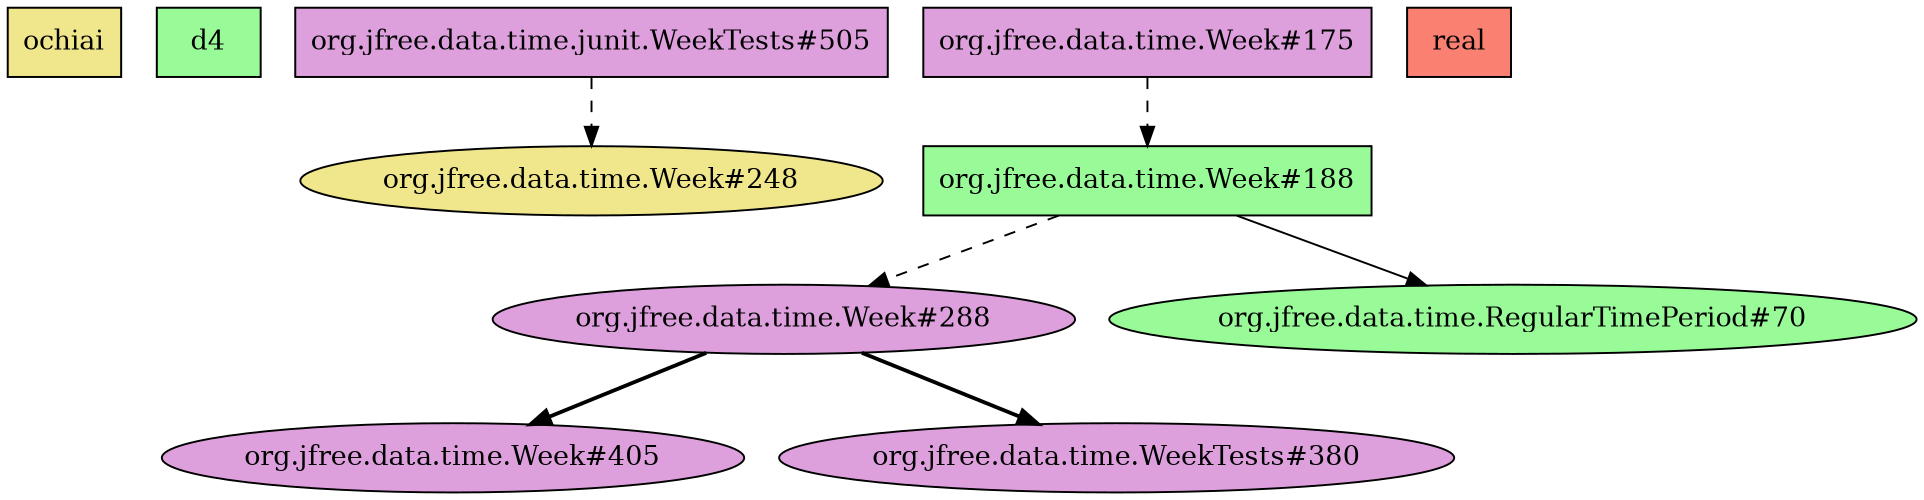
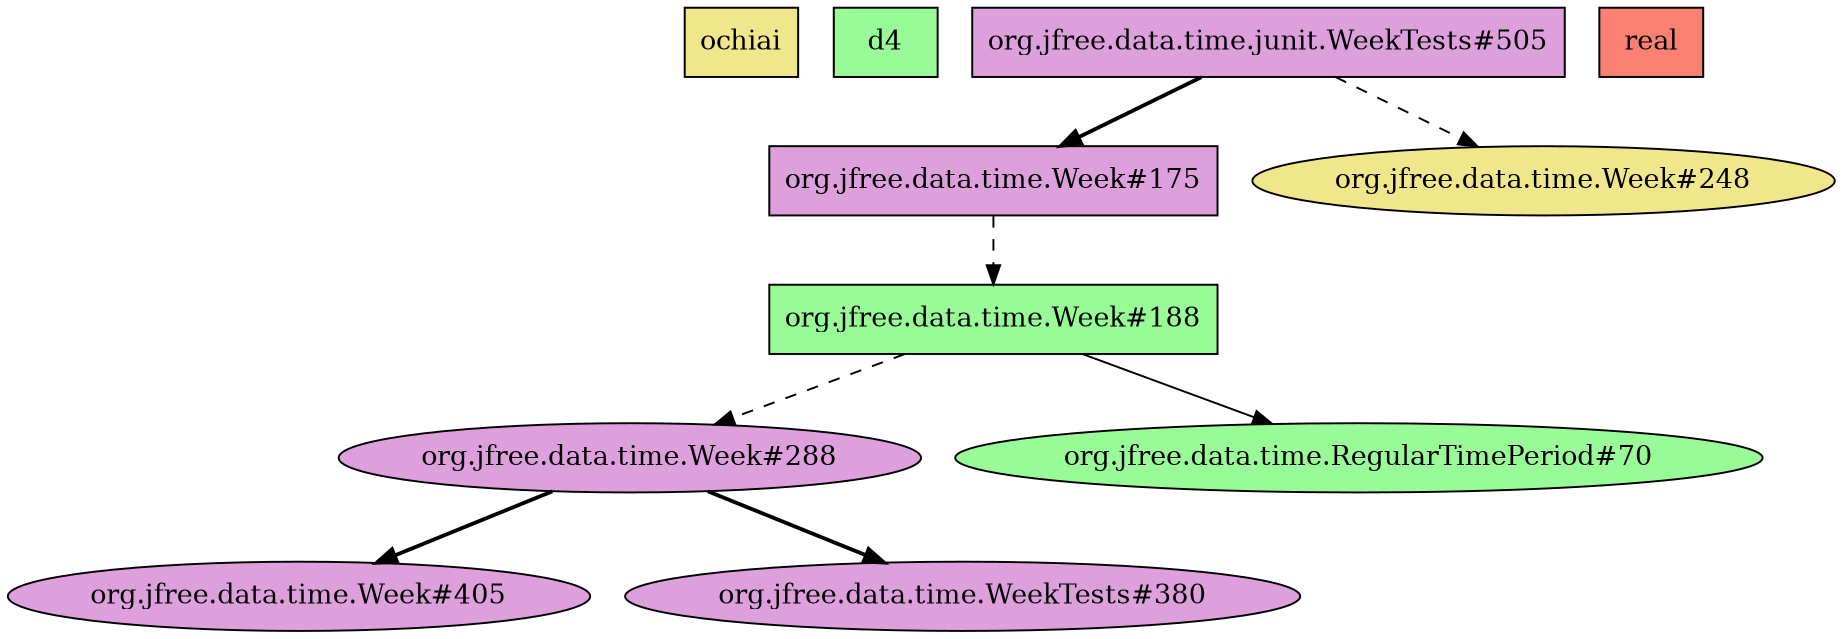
none -> (1140, 107)
